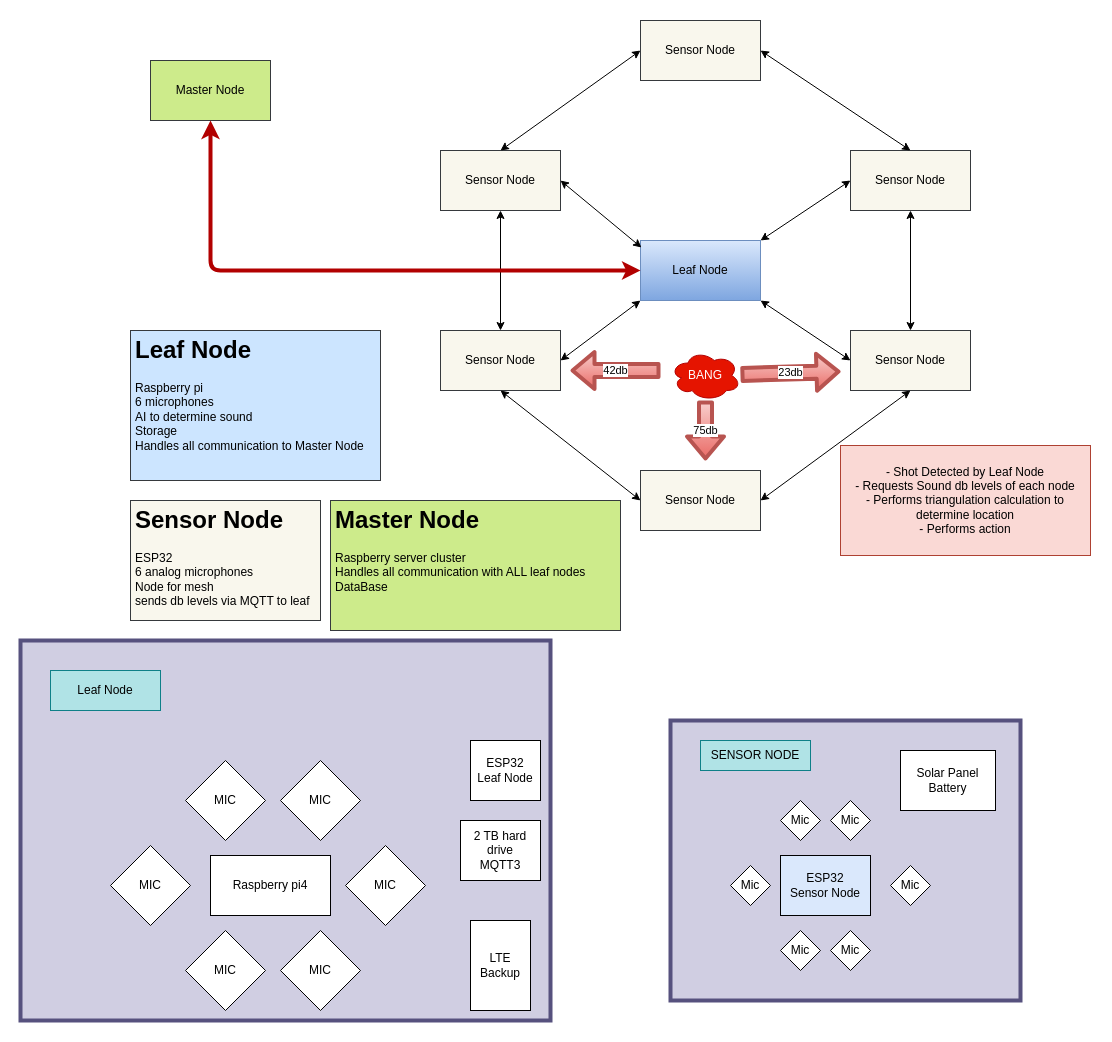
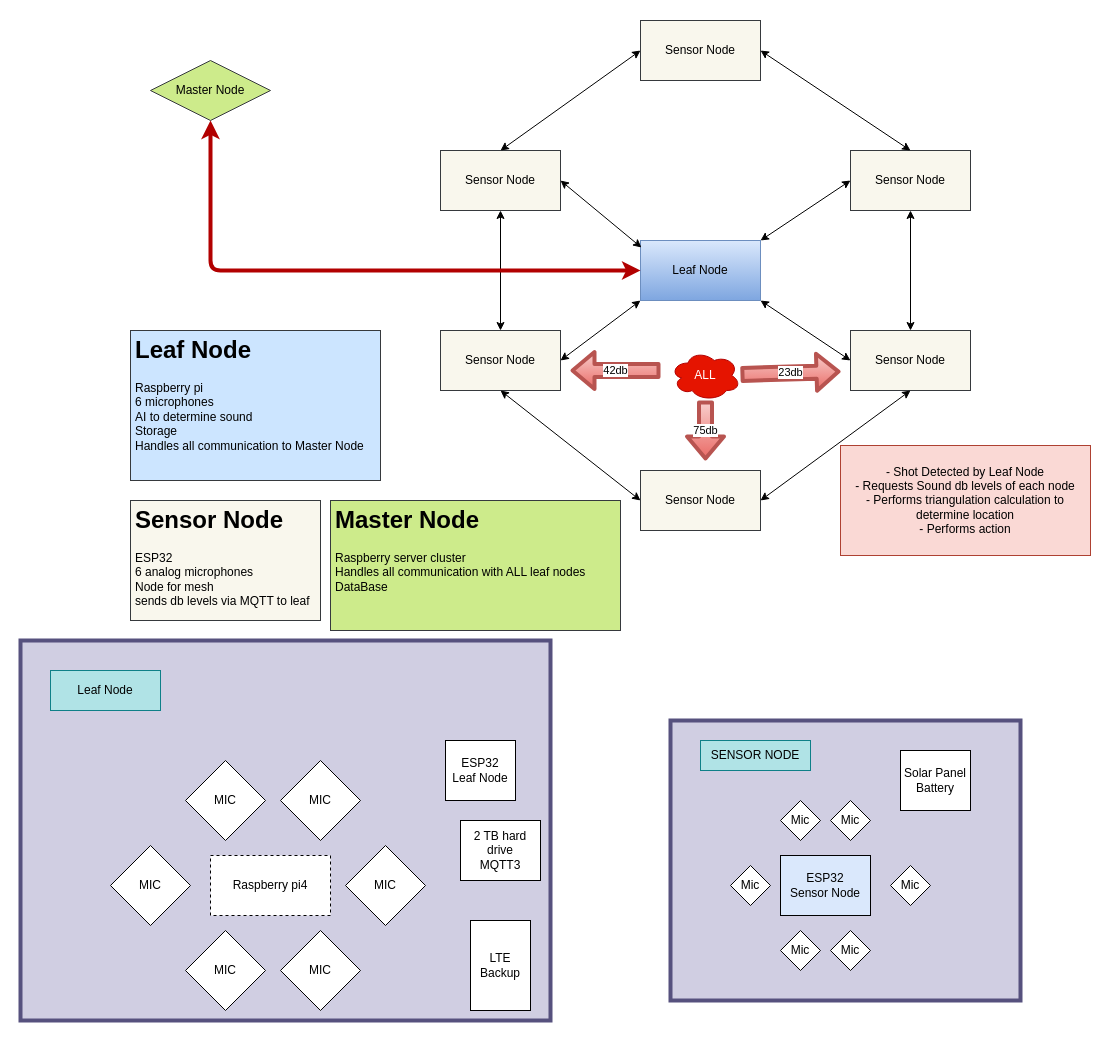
(211, 91) -> (211, 91)
(706, 376) -> (706, 376)
(506, 771) -> (481, 771)
(948, 781) -> (936, 781)
(271, 886) -> (271, 886)
